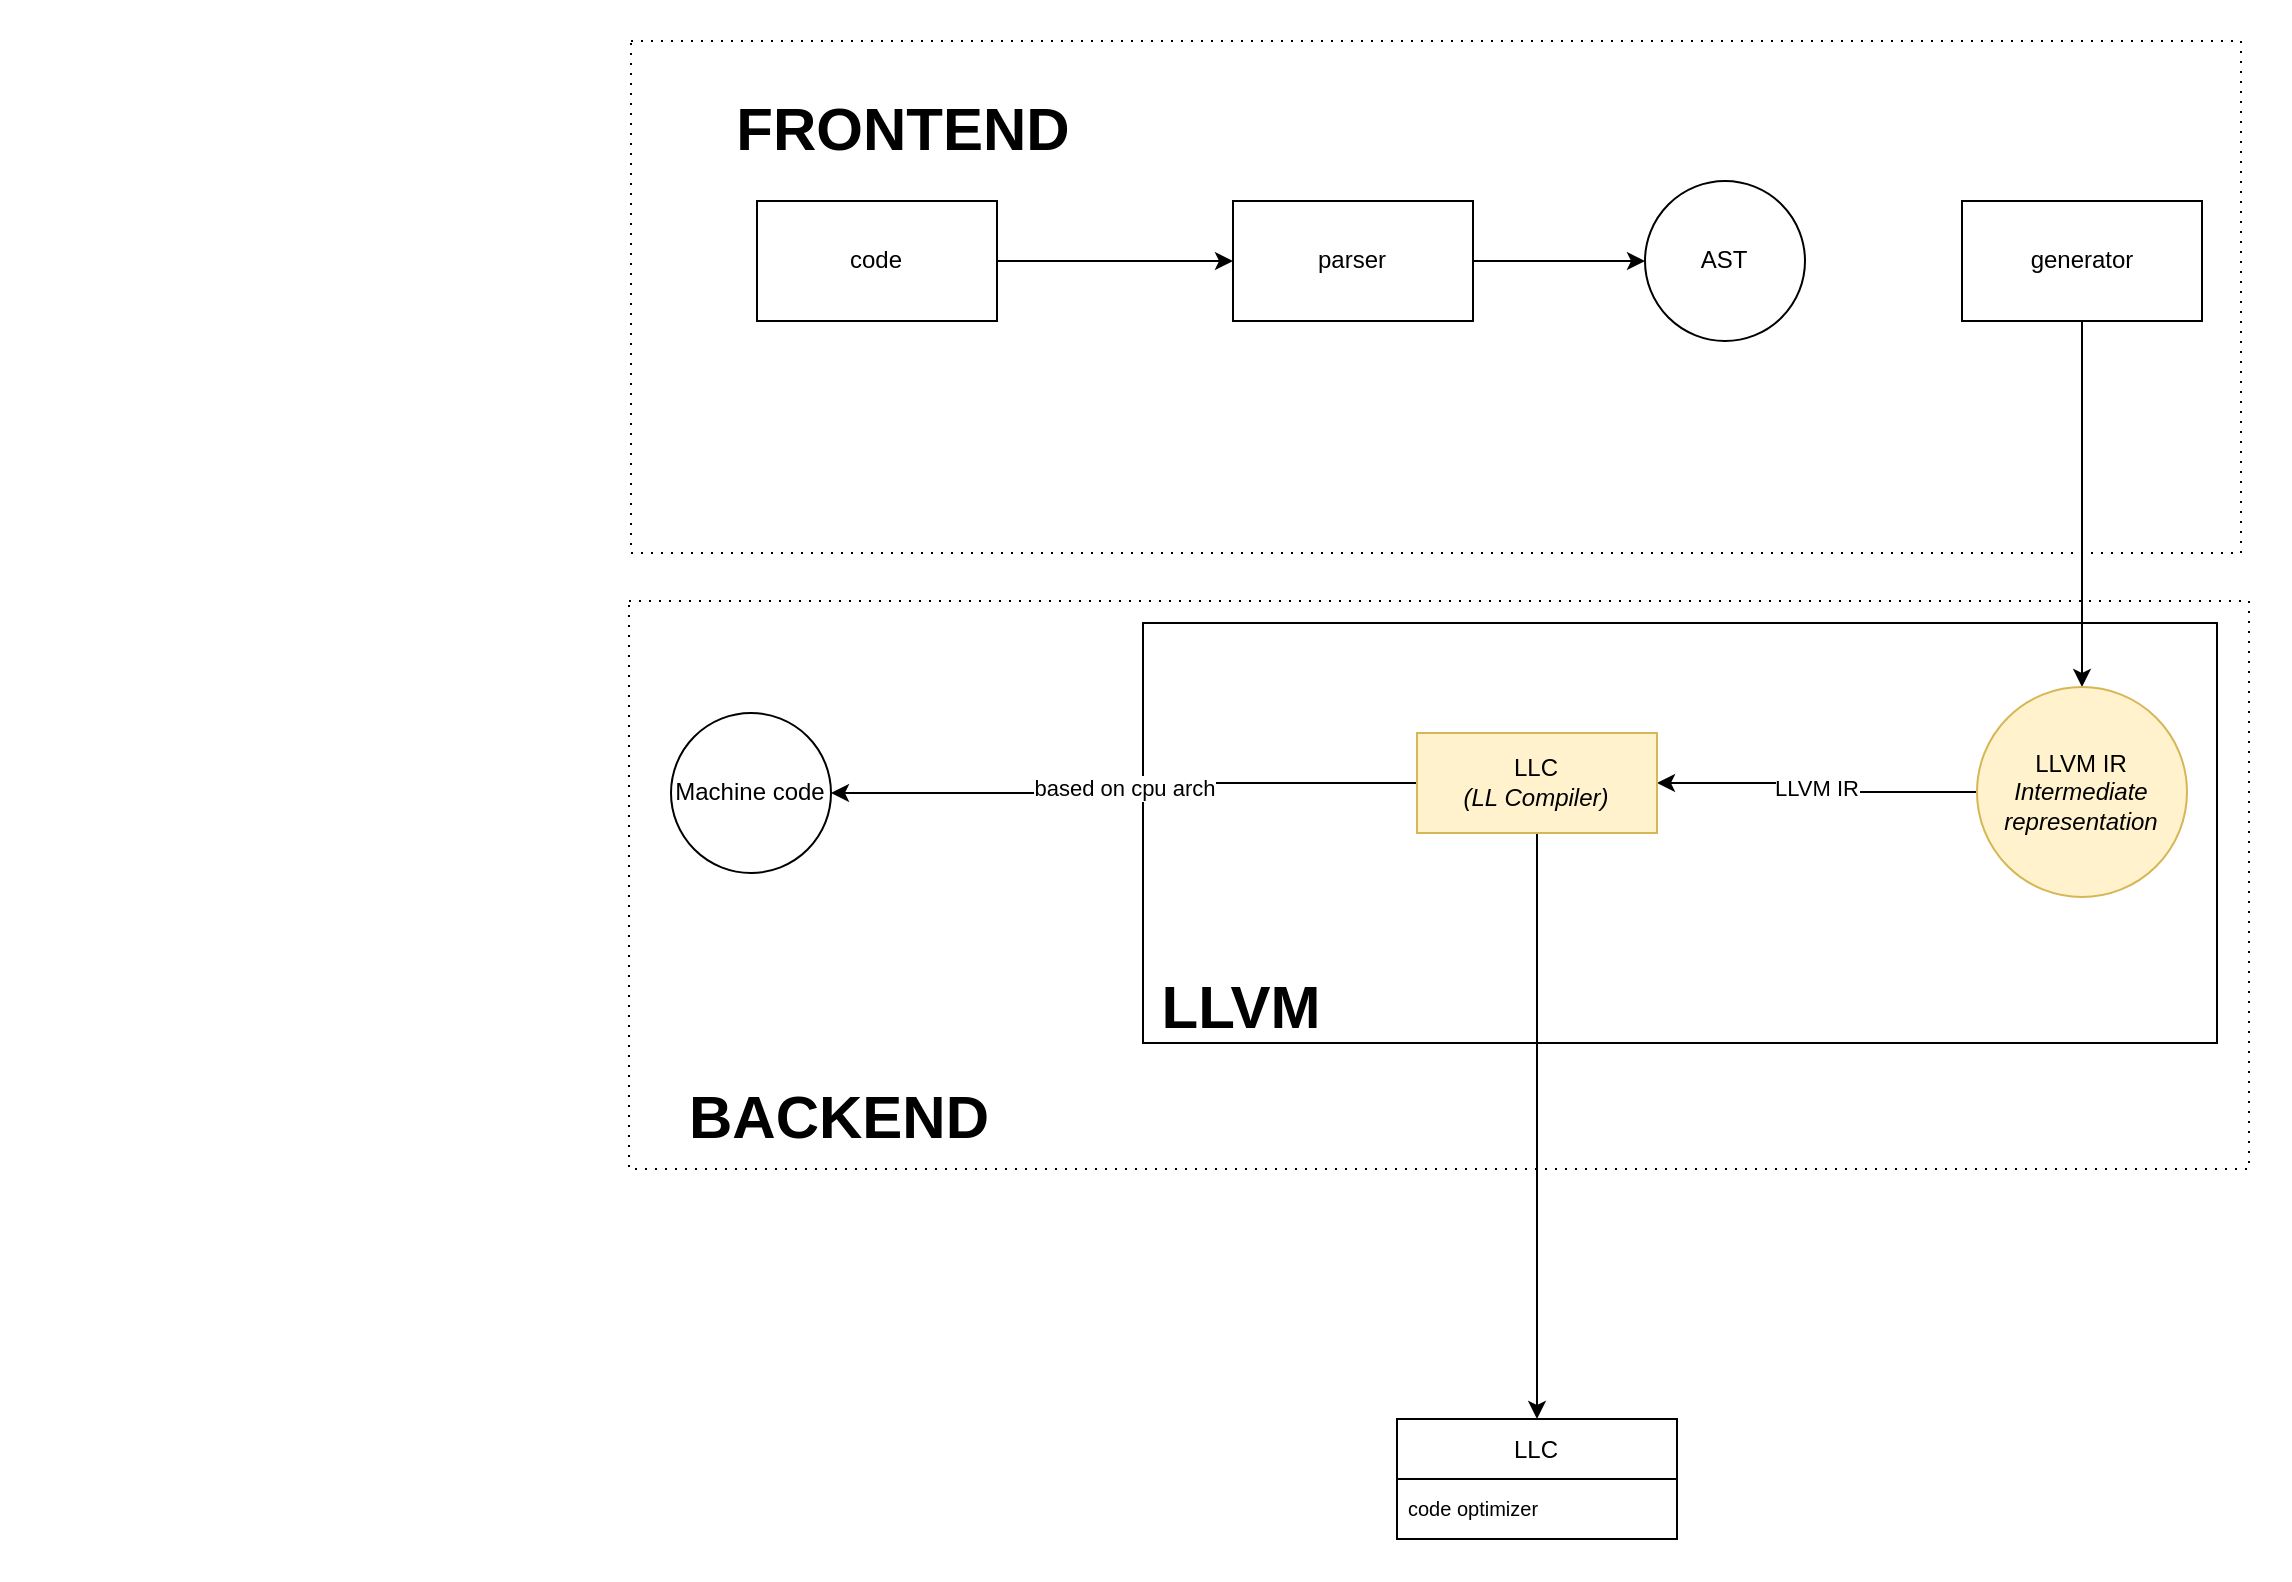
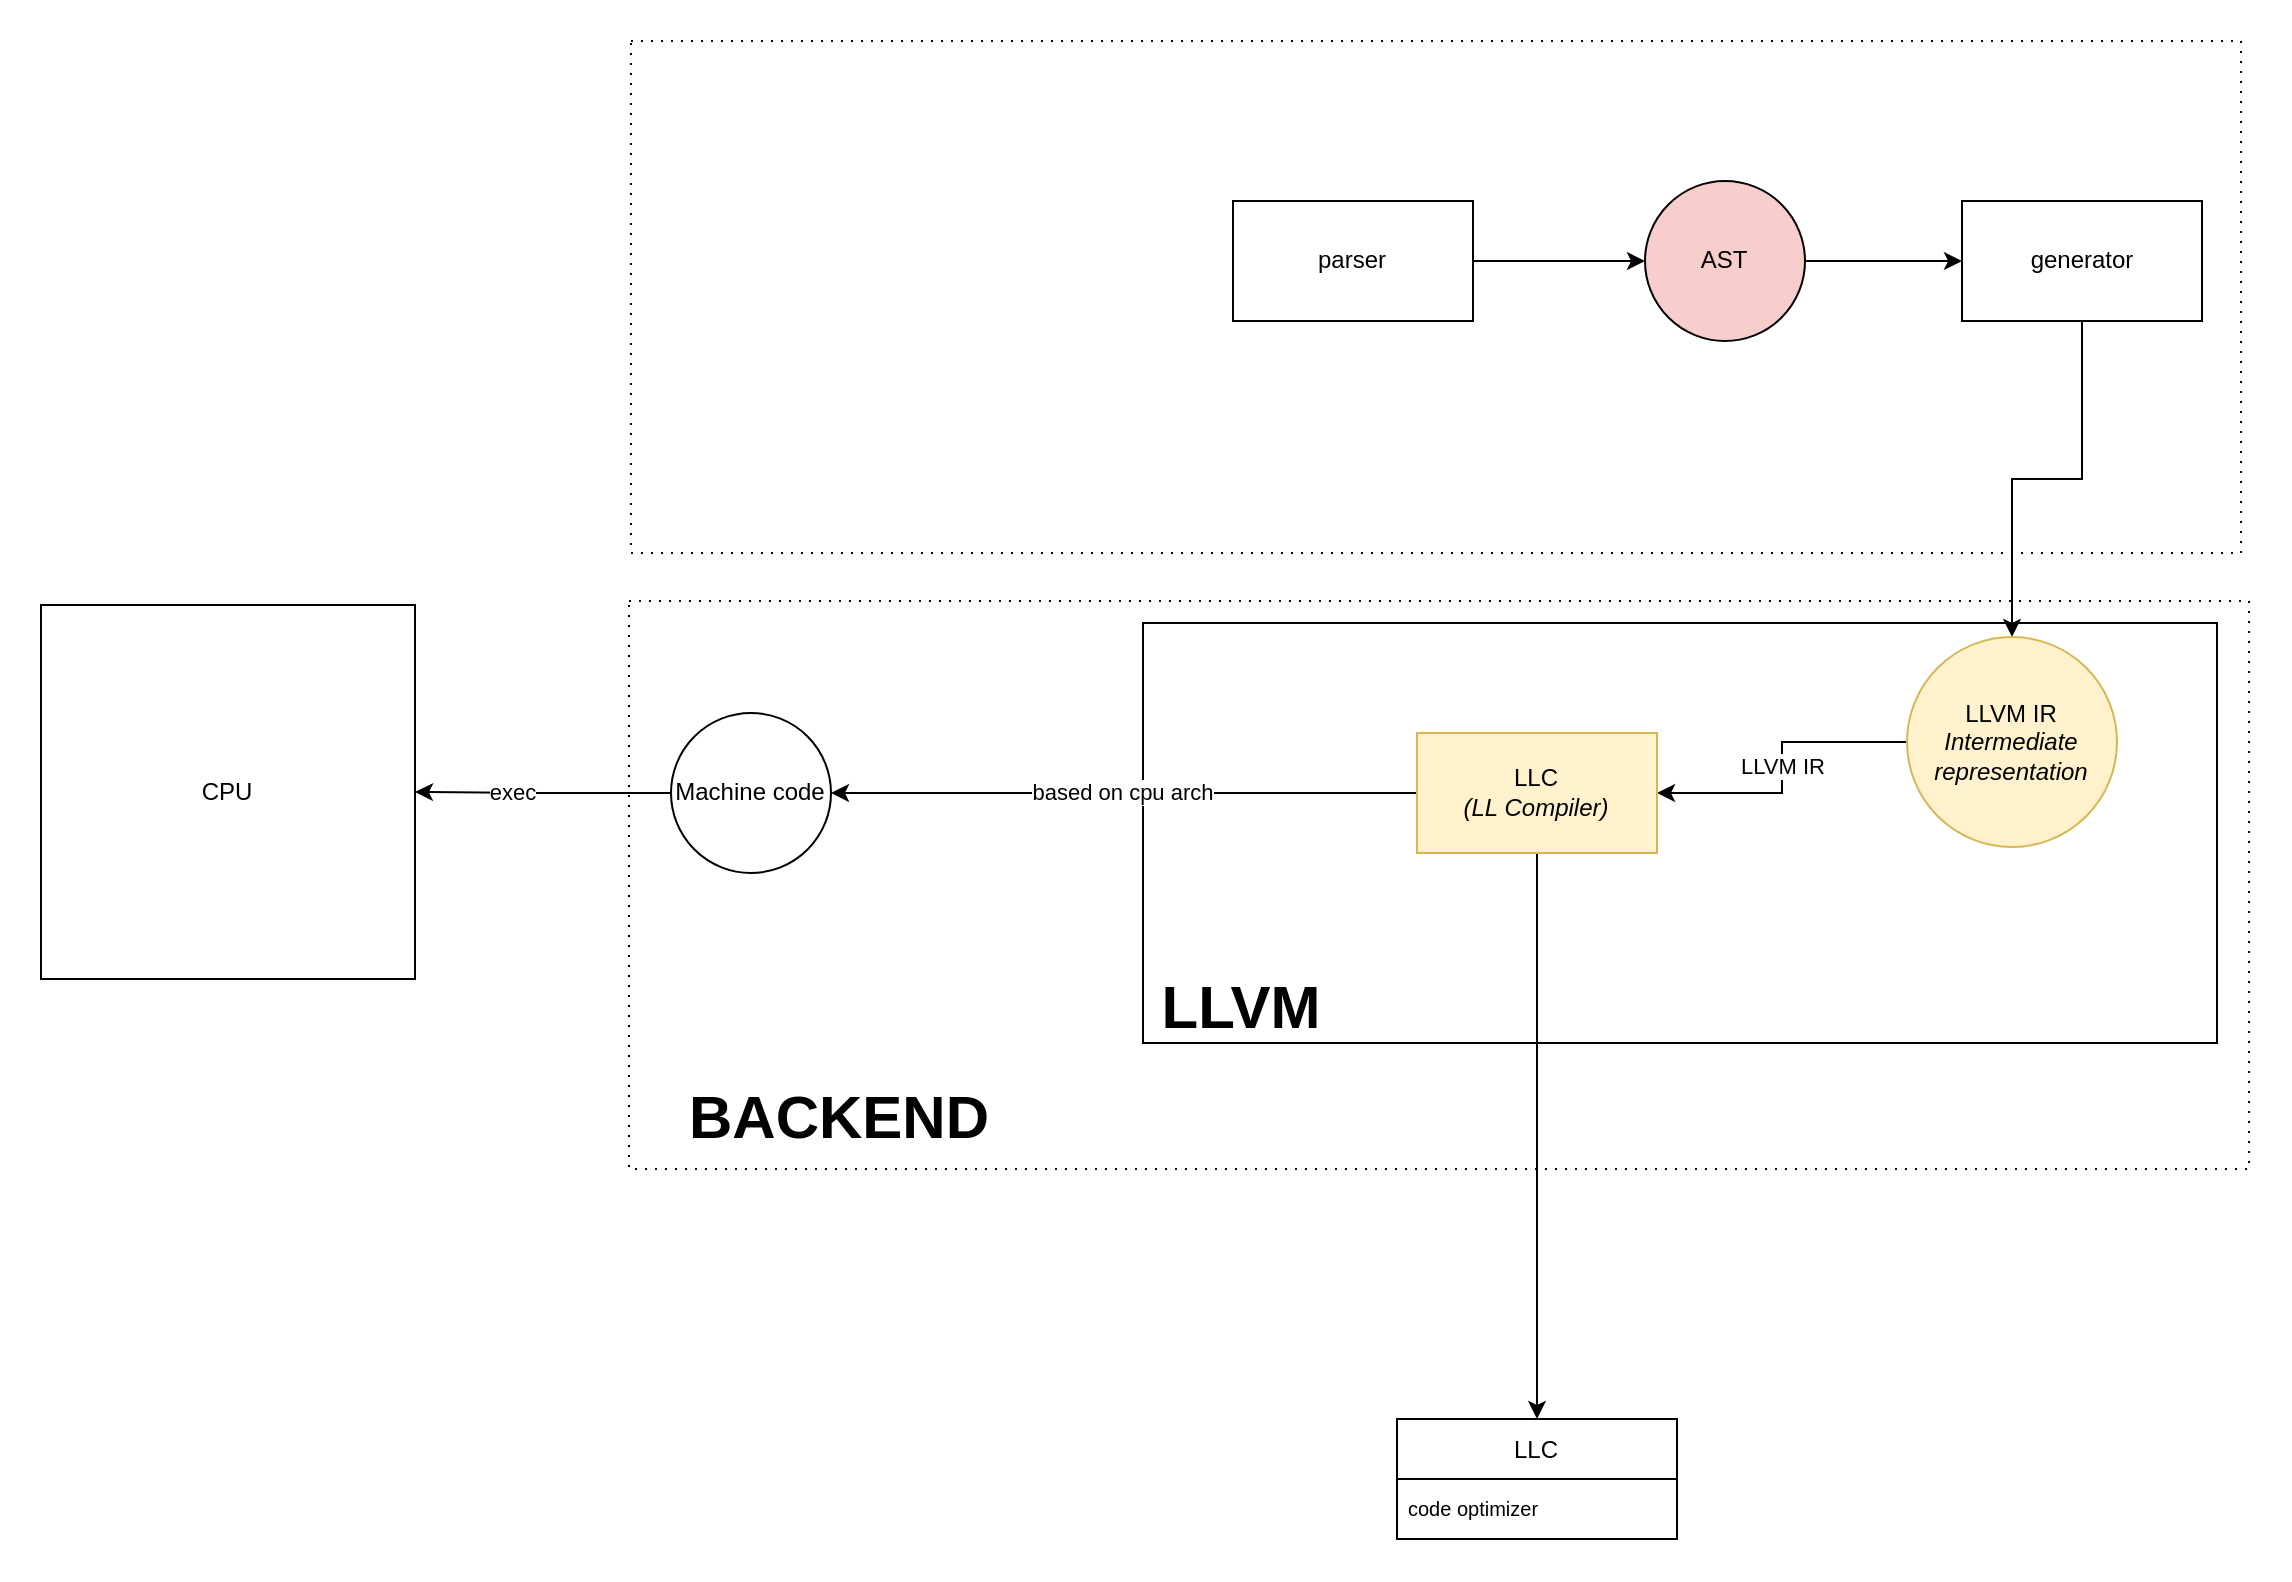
(904, 129) -> none
(877, 261) -> none
(1108, 261) -> none
(1725, 261) -> (1725, 261)
none -> (1877, 261)
(1537, 783) -> (1537, 793)
none -> (228, 792)
(2082, 792) -> (2012, 742)
none -> (550, 793)
